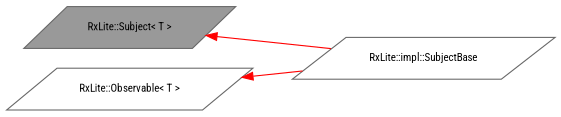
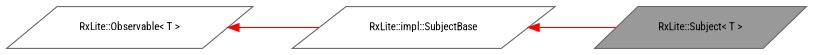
(274, 43) -> (578, 28)
